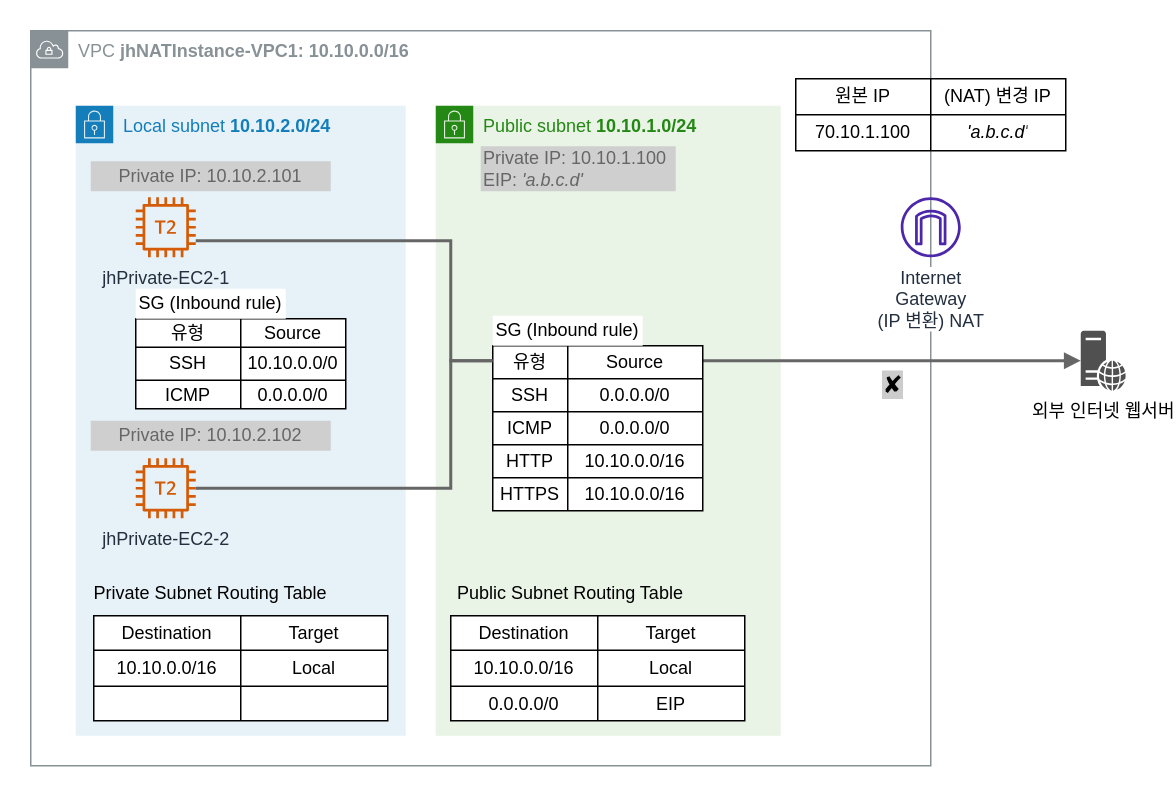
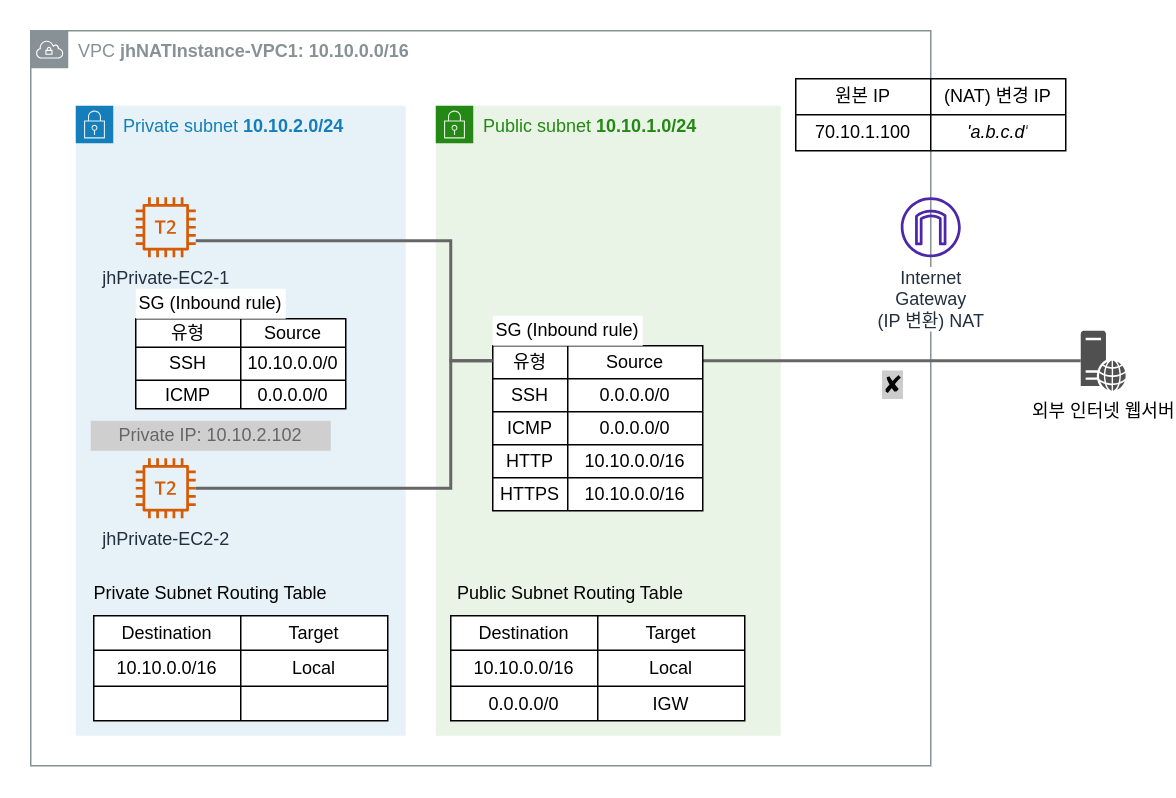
(236, 127) -> (246, 127)
(578, 169) -> none
(211, 176) -> none
(1063, 361) -> (1071, 361)
(671, 704) -> (671, 704)
